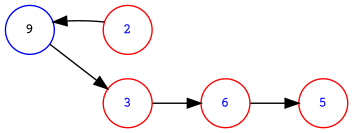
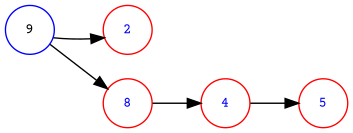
(86, 21) -> (72, 39)
(128, 103) -> (128, 103)
(225, 103) -> (225, 103)
